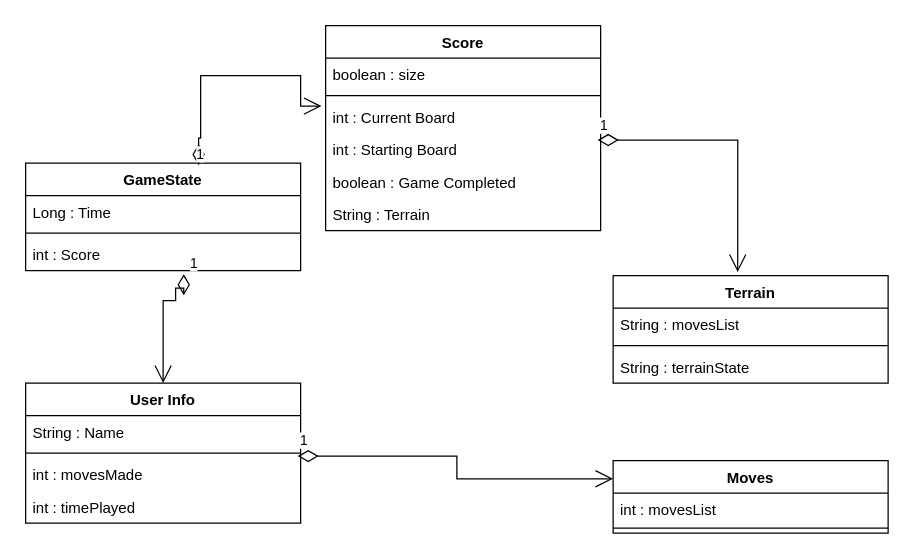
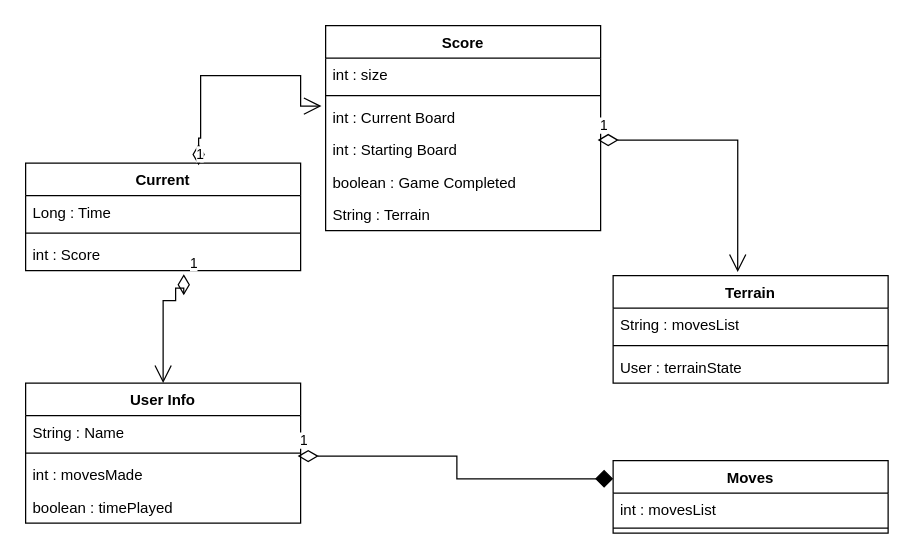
(382, 76) -> (365, 76)
(163, 181) -> (163, 181)
(699, 368) -> (693, 368)
(602, 479) -> (595, 479)
(89, 508) -> (105, 508)
